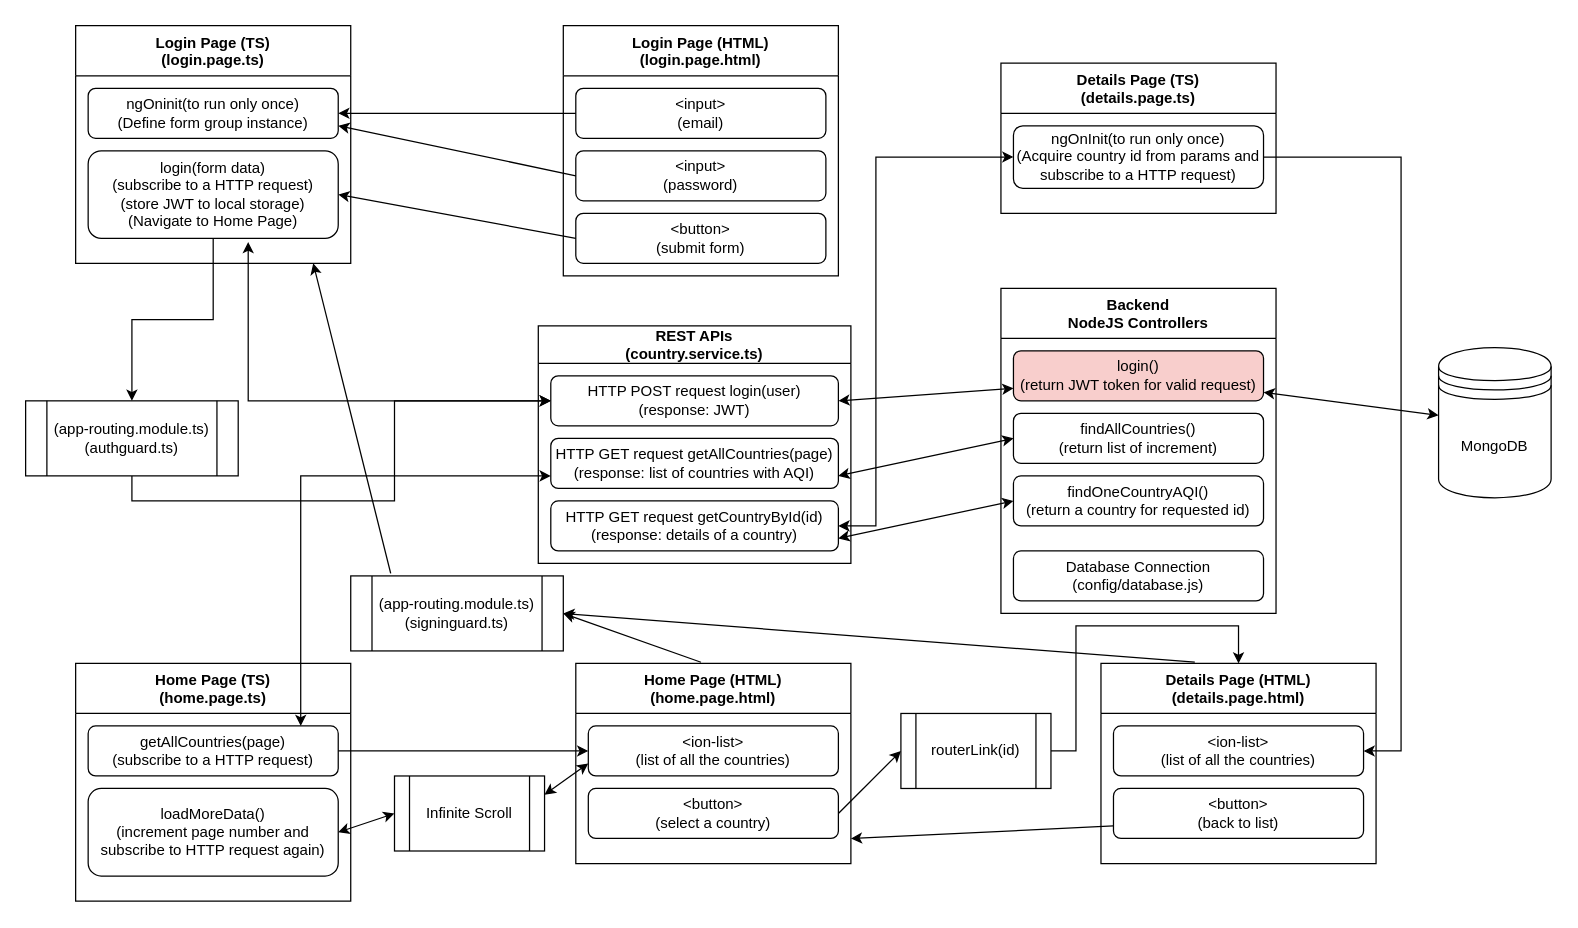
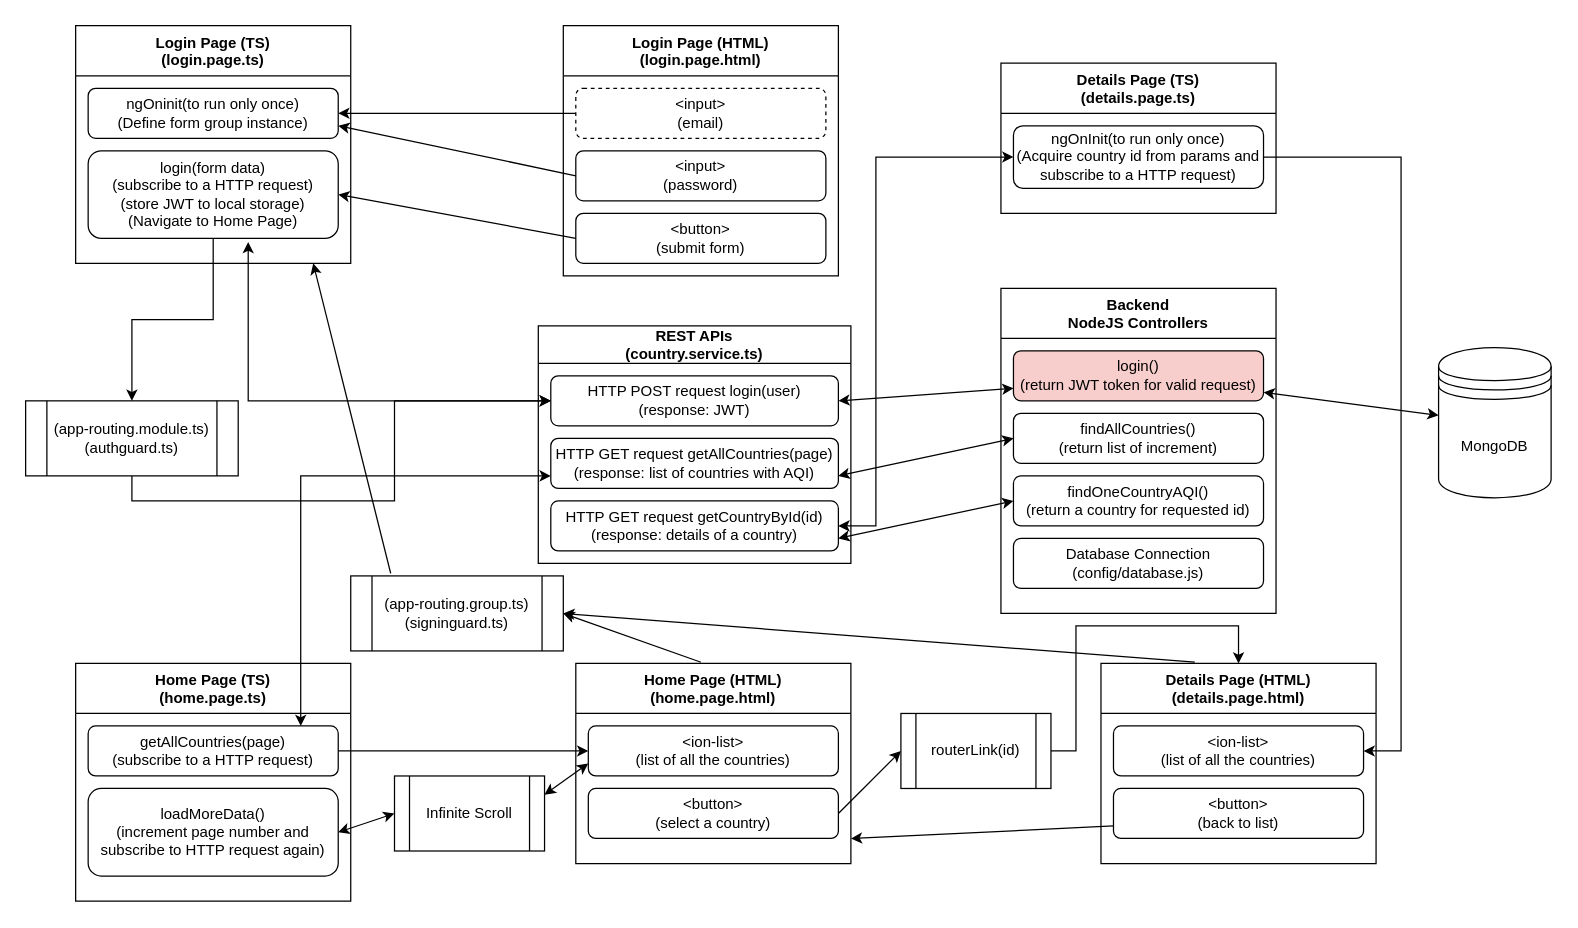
(701, 113) -> (701, 113)
(1138, 576) -> (1138, 563)
(457, 613) -> (457, 613)
